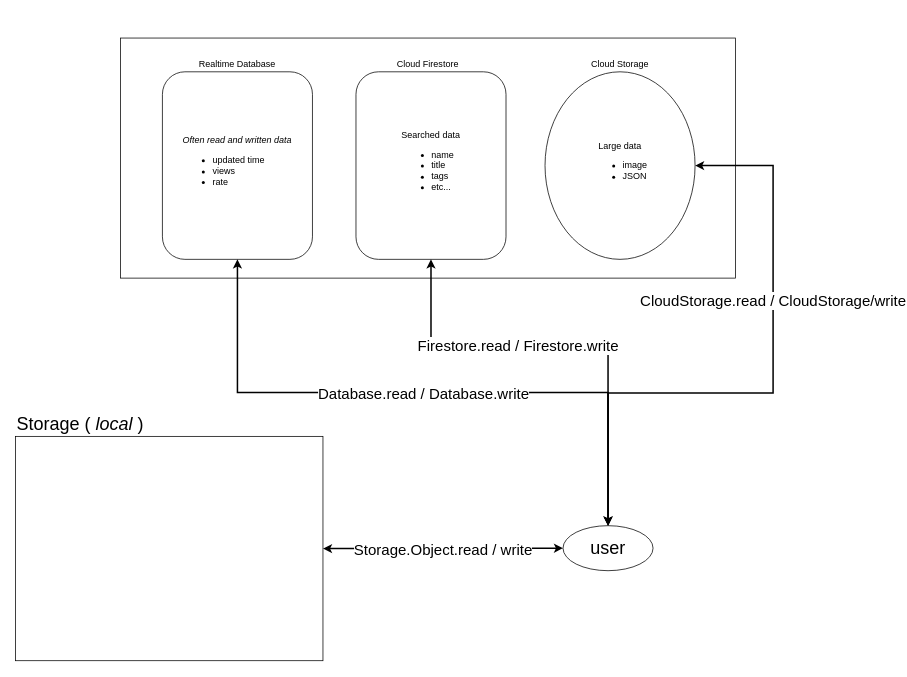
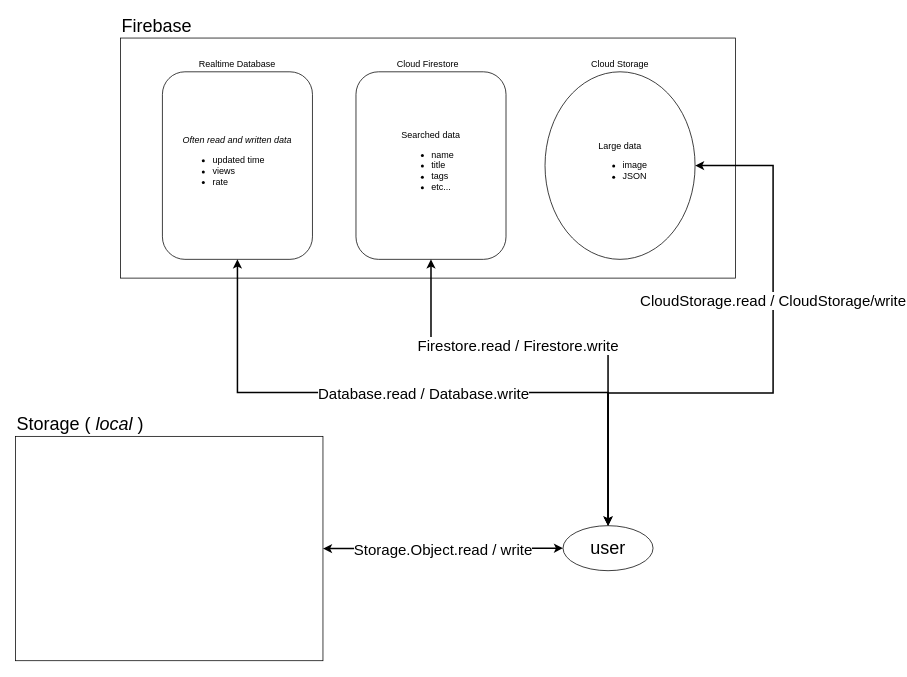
none -> (428, 27)
